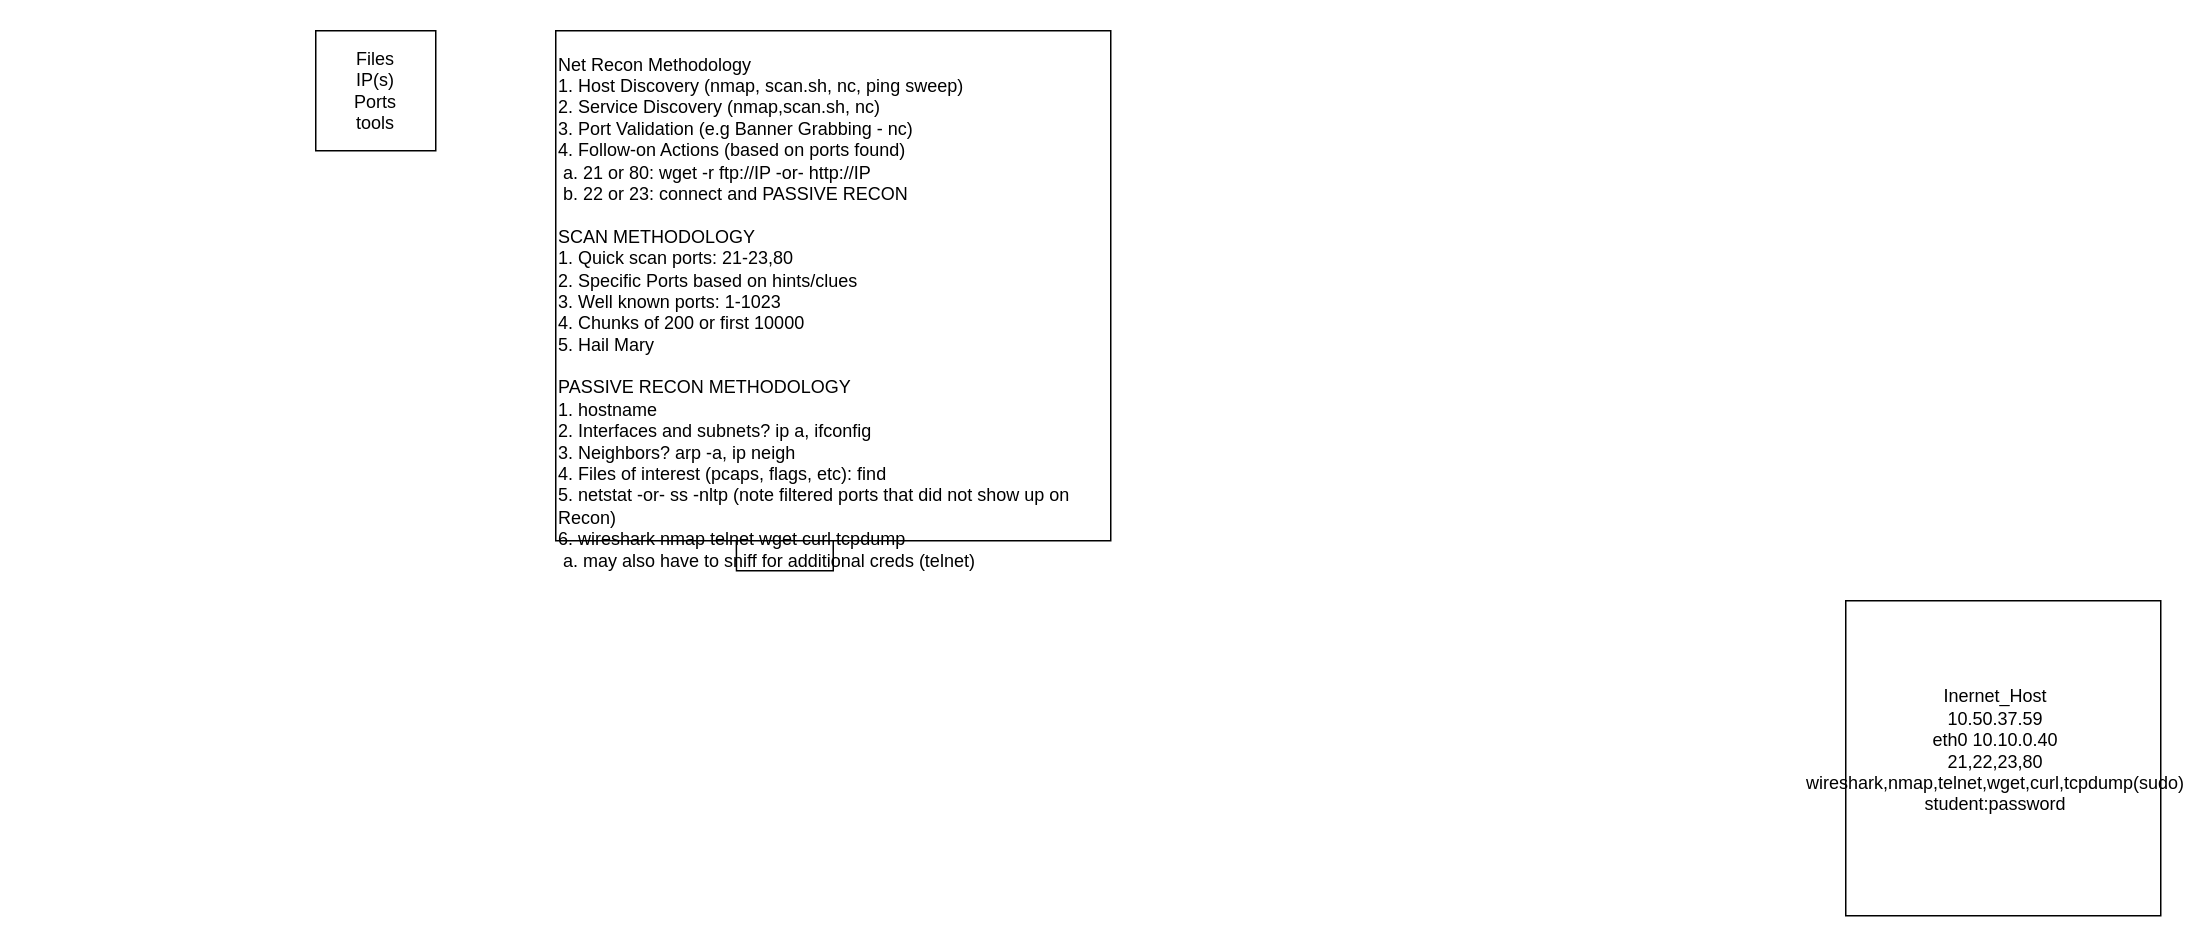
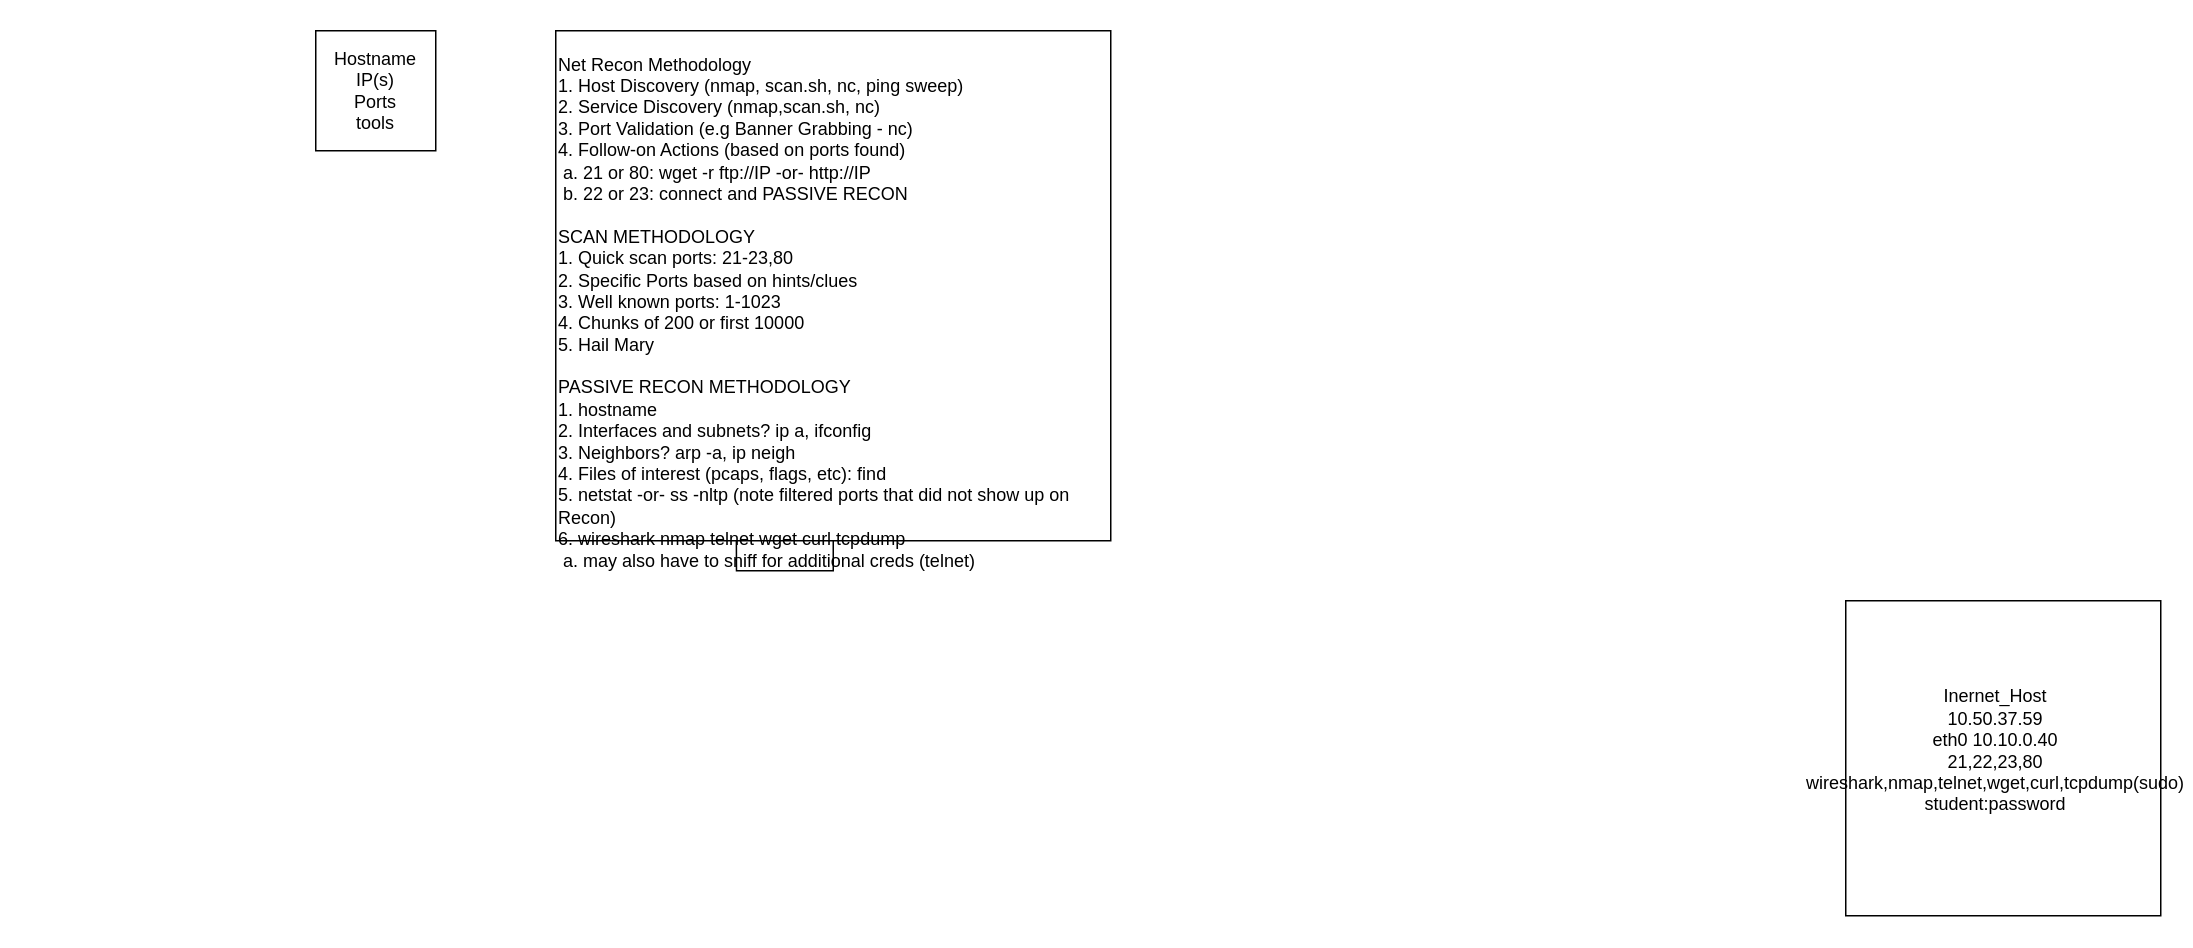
(376, 91) -> (376, 91)
